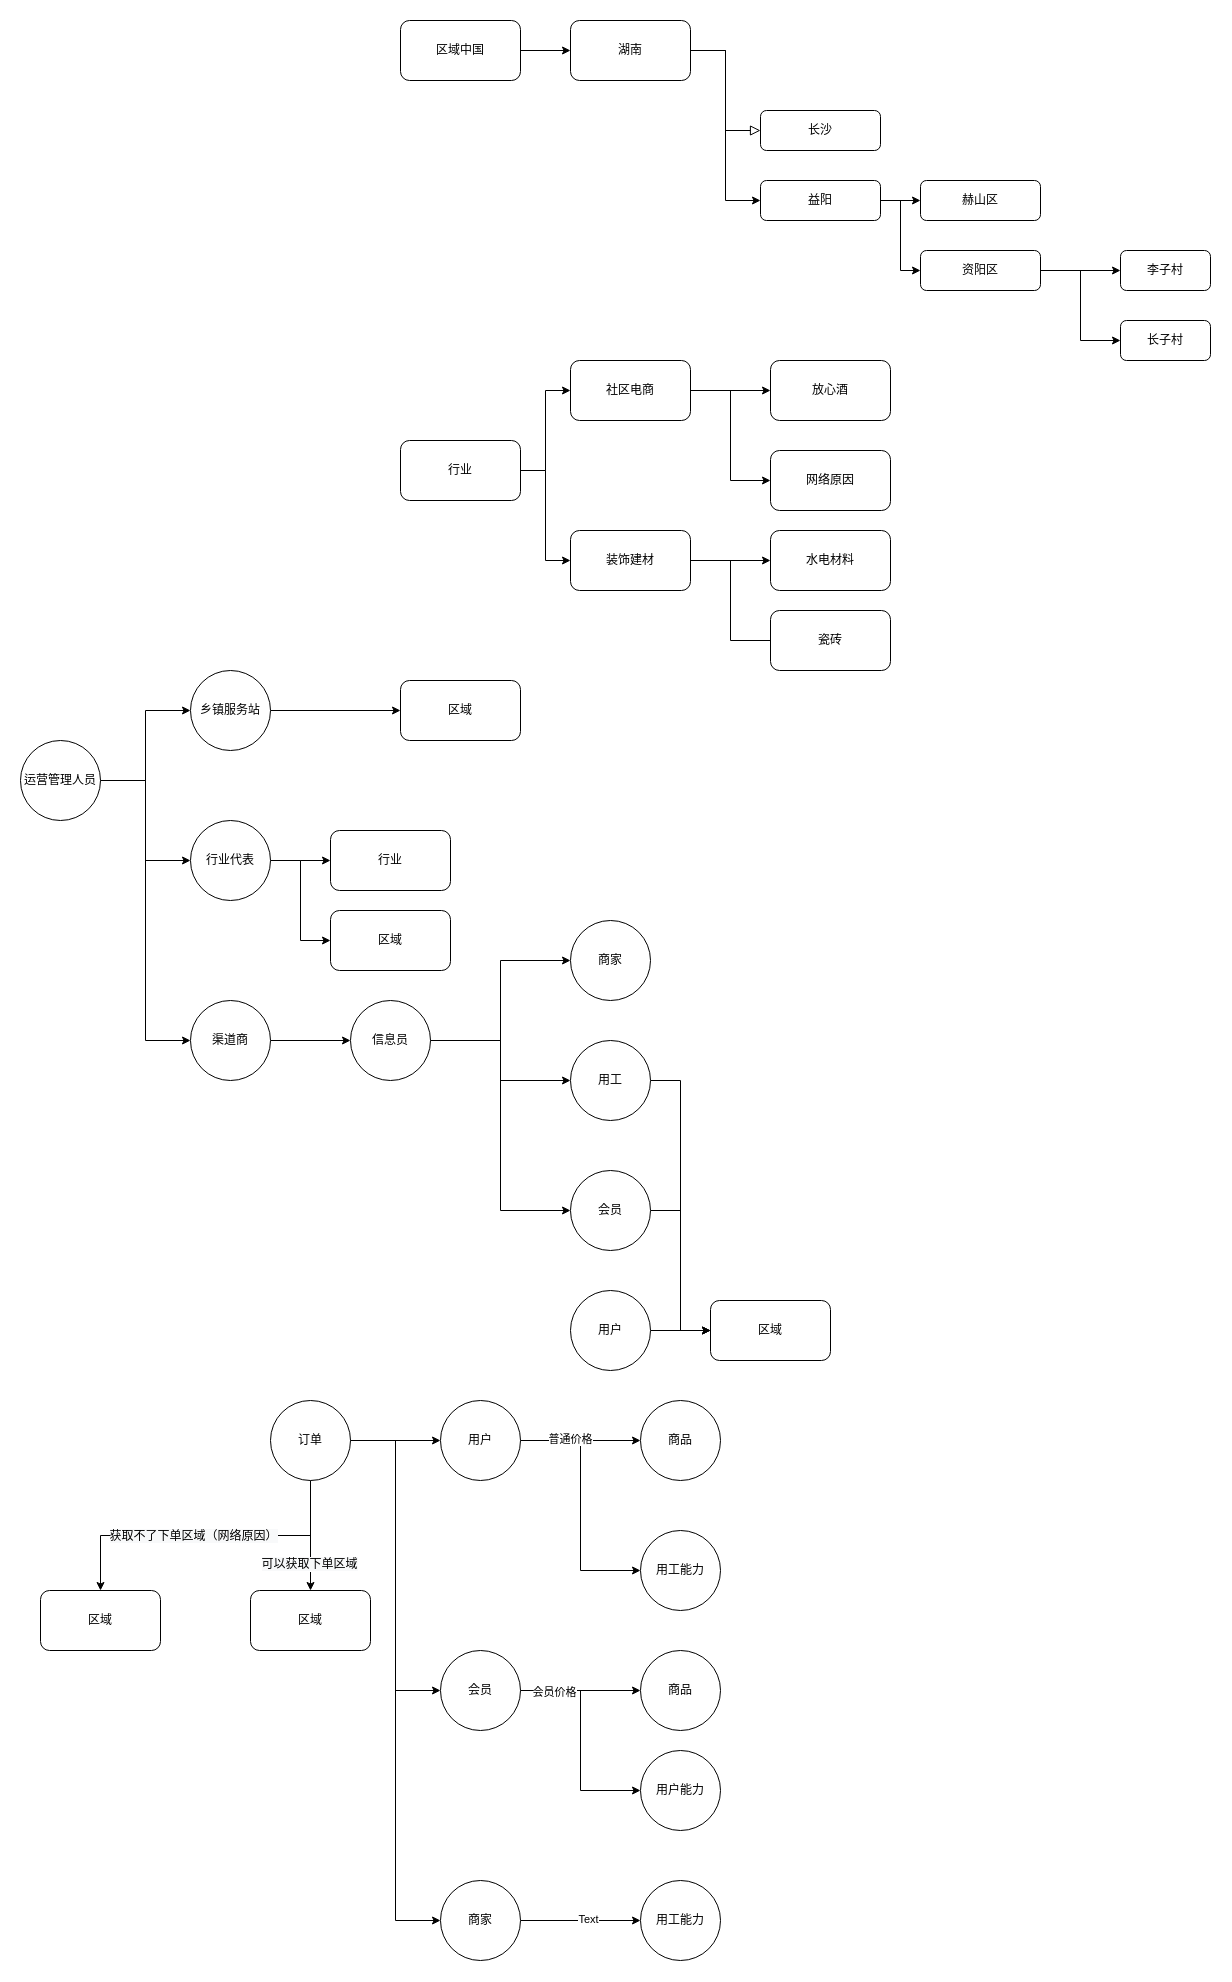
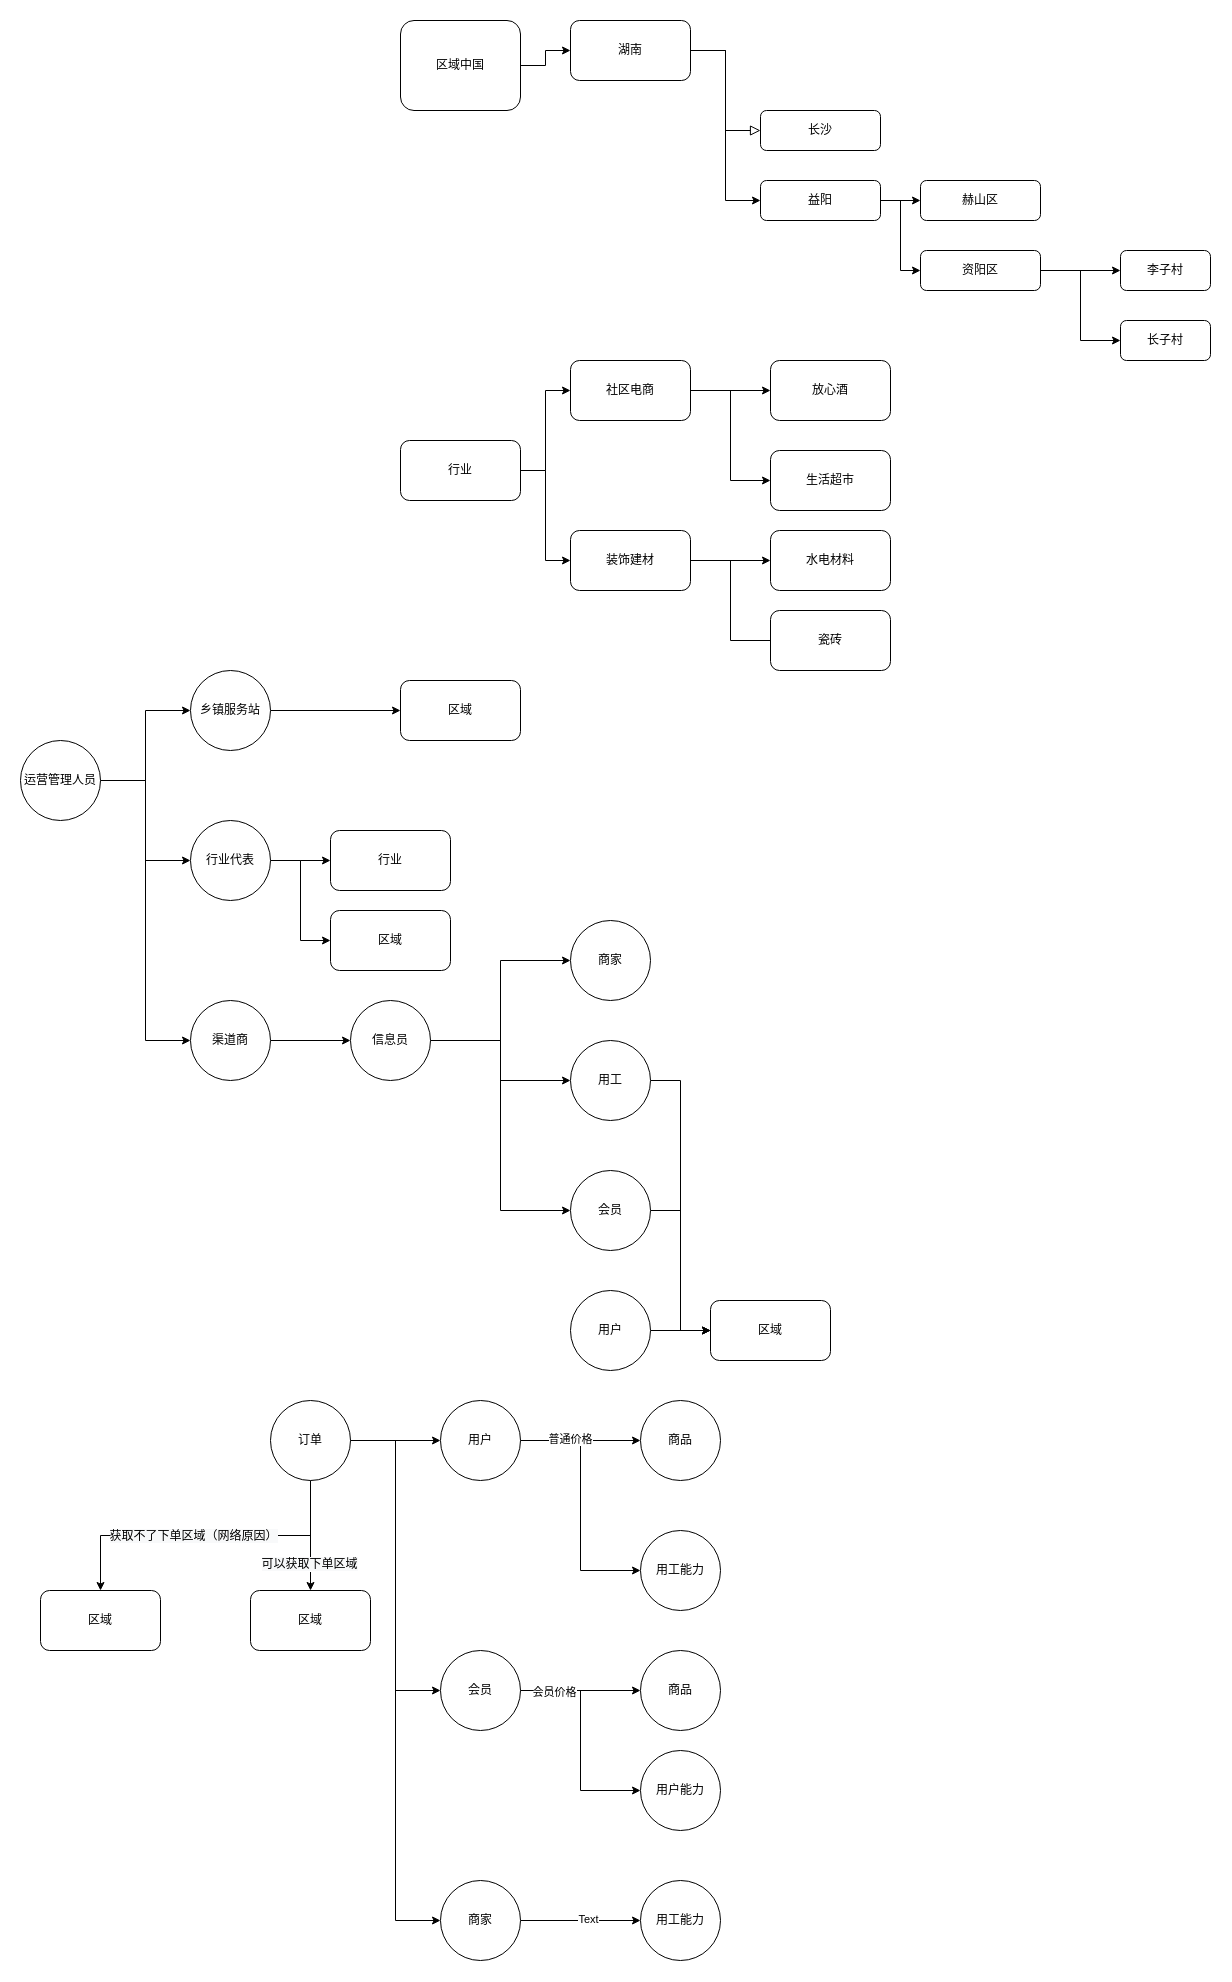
(461, 51) -> (461, 66)
(831, 481) -> (831, 481)
